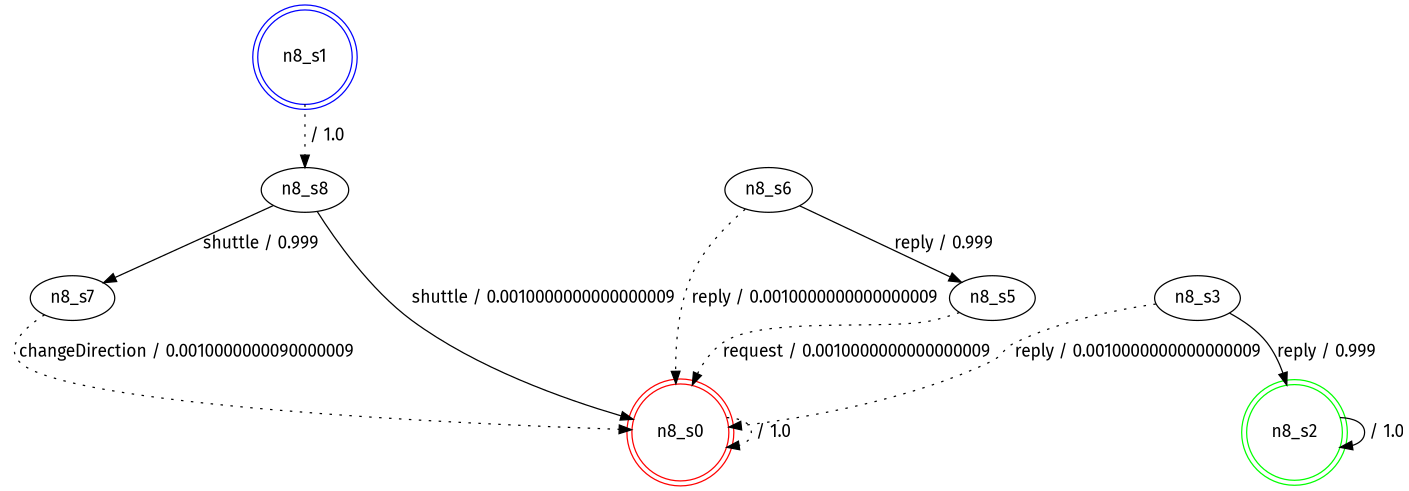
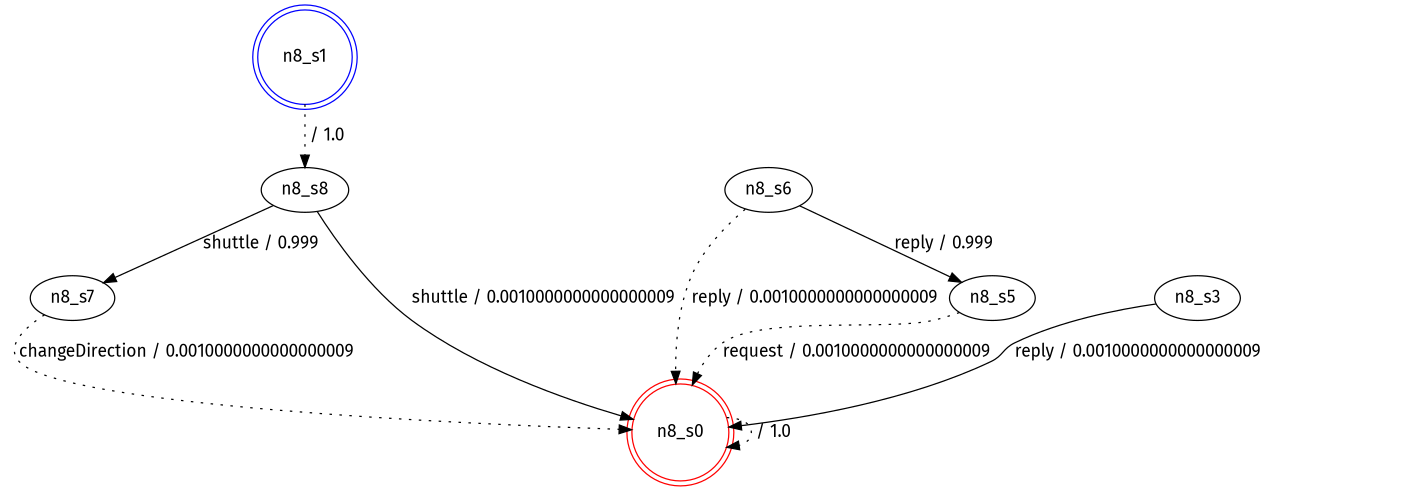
(187, 352) -> (187, 352)
(953, 377) -> (953, 377)
(1295, 432) -> none
